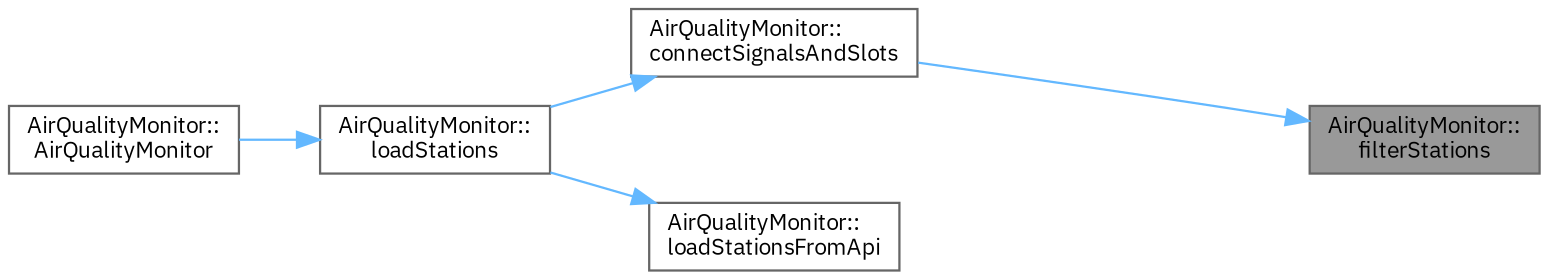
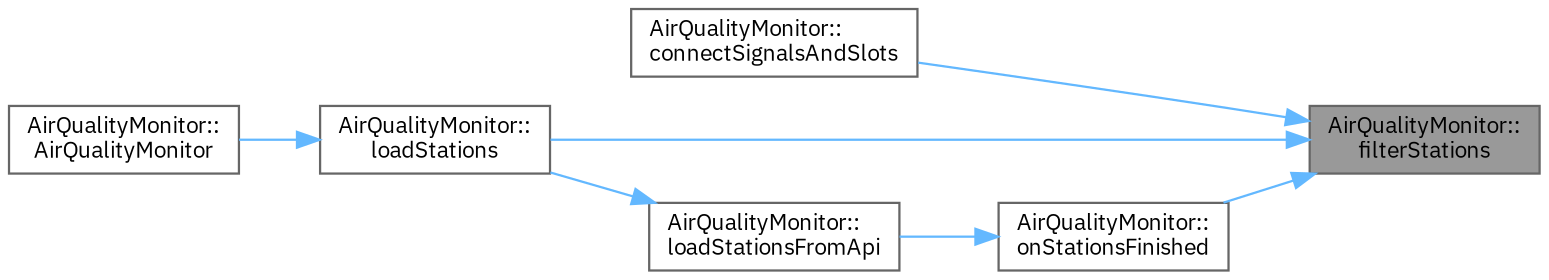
(592, 95) -> (918, 140)
none -> (1114, 237)
